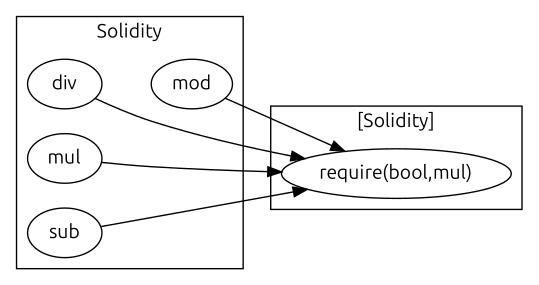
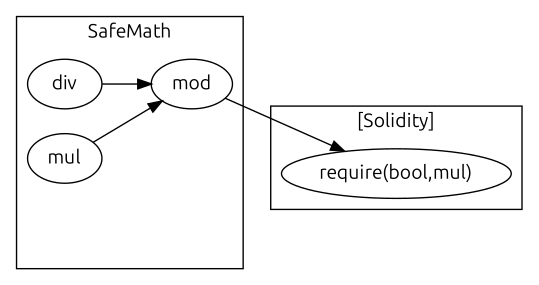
(130, 32) -> (130, 32)
(191, 133) -> (120, 84)
(185, 169) -> (122, 125)
(65, 233) -> none
